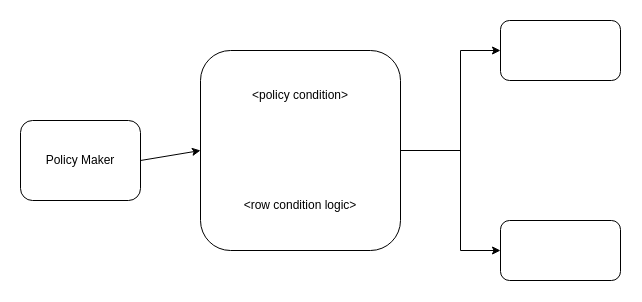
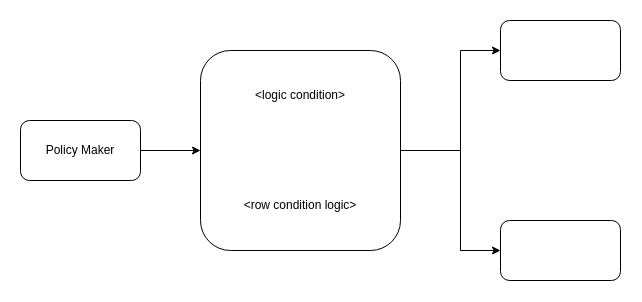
(301, 96) -> (301, 96)
(81, 161) -> (81, 151)
